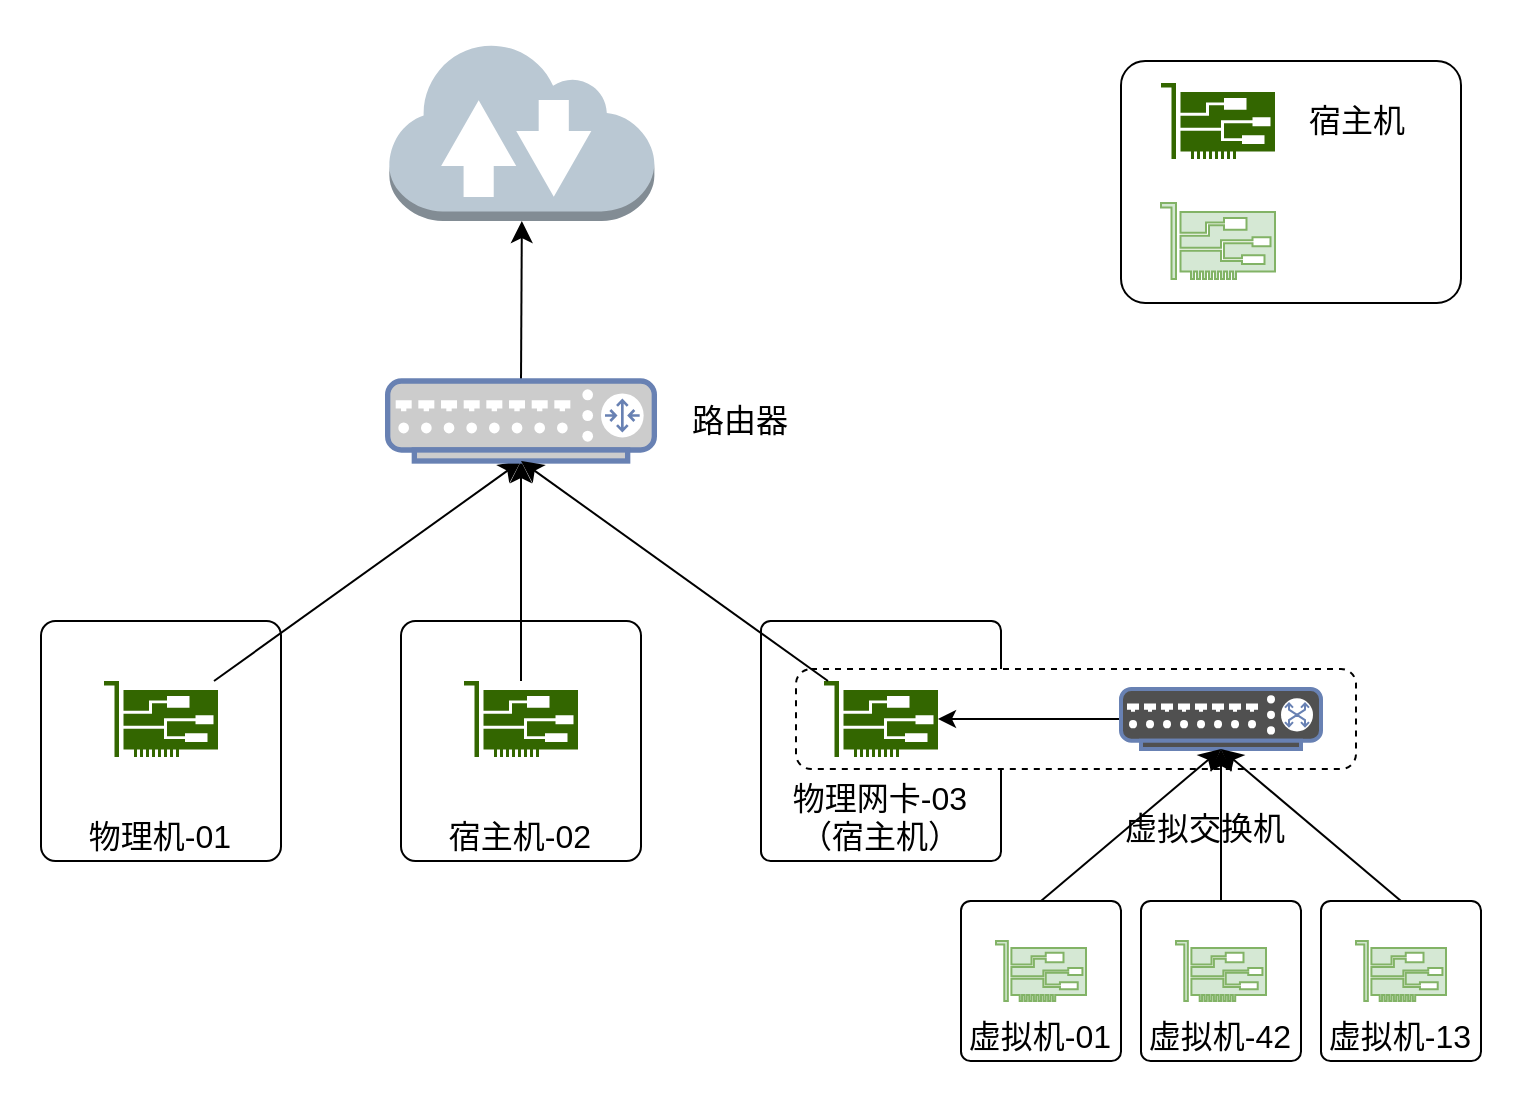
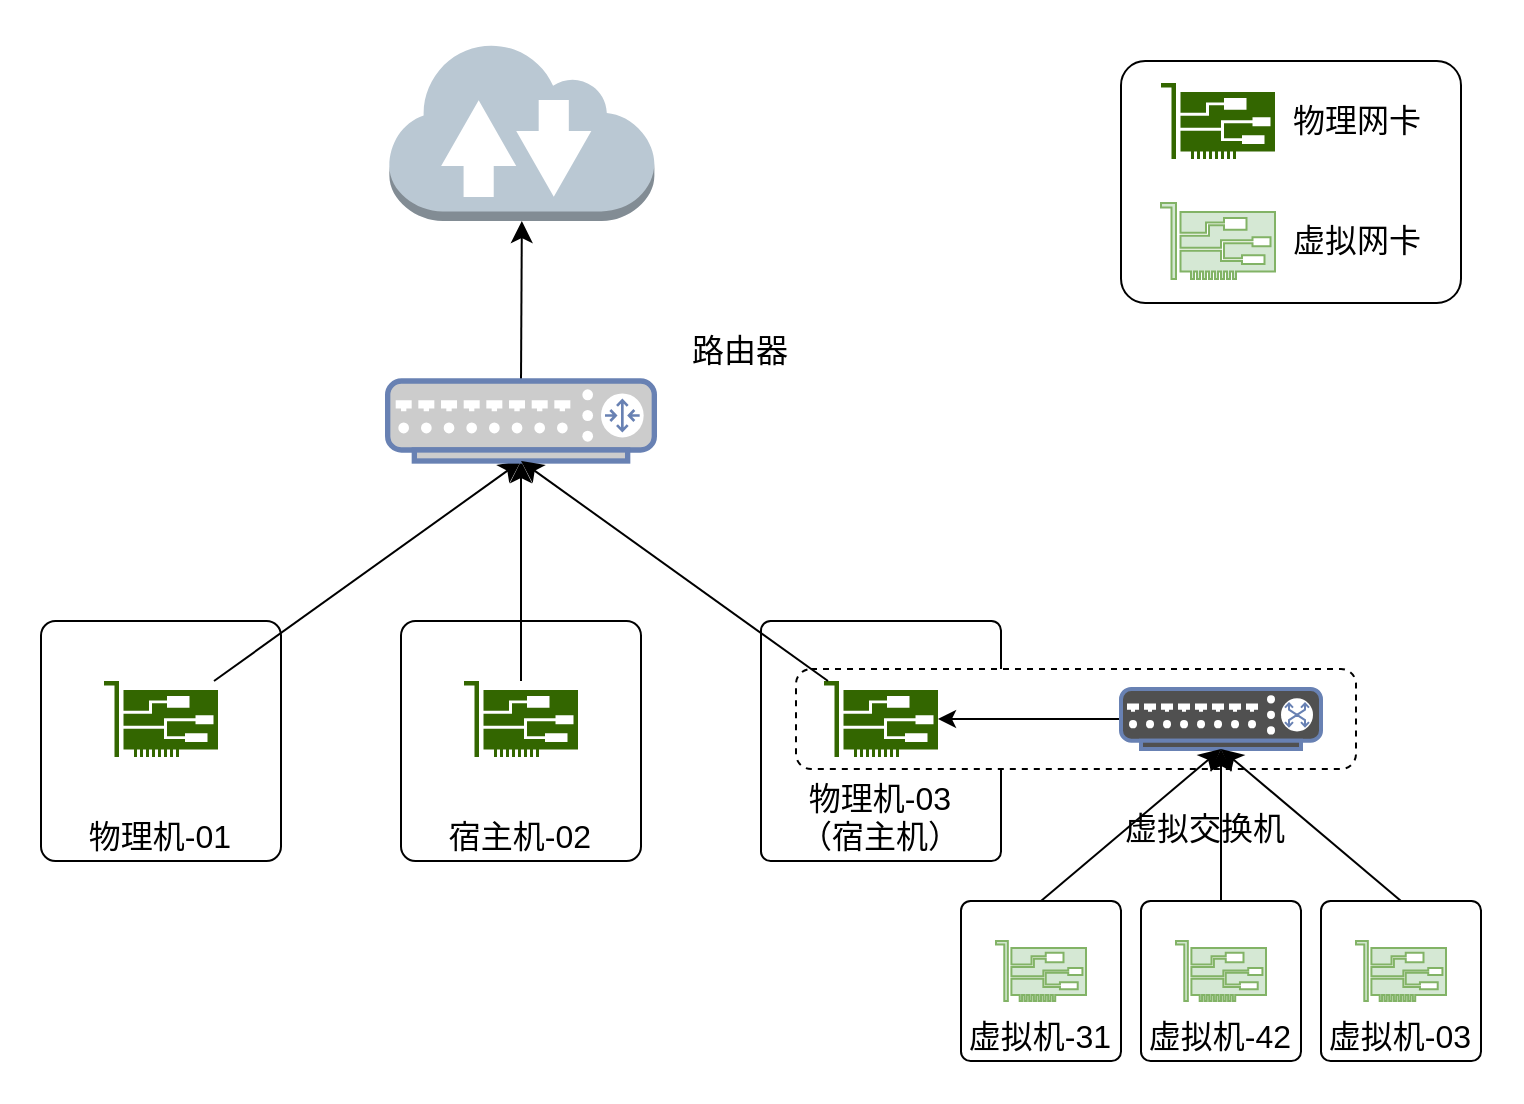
(1358, 121) -> (1358, 121)
none -> (1358, 241)
(741, 421) -> (741, 351)
(881, 817) -> (881, 817)
(1041, 1036) -> (1041, 1036)
(1401, 1036) -> (1401, 1036)
